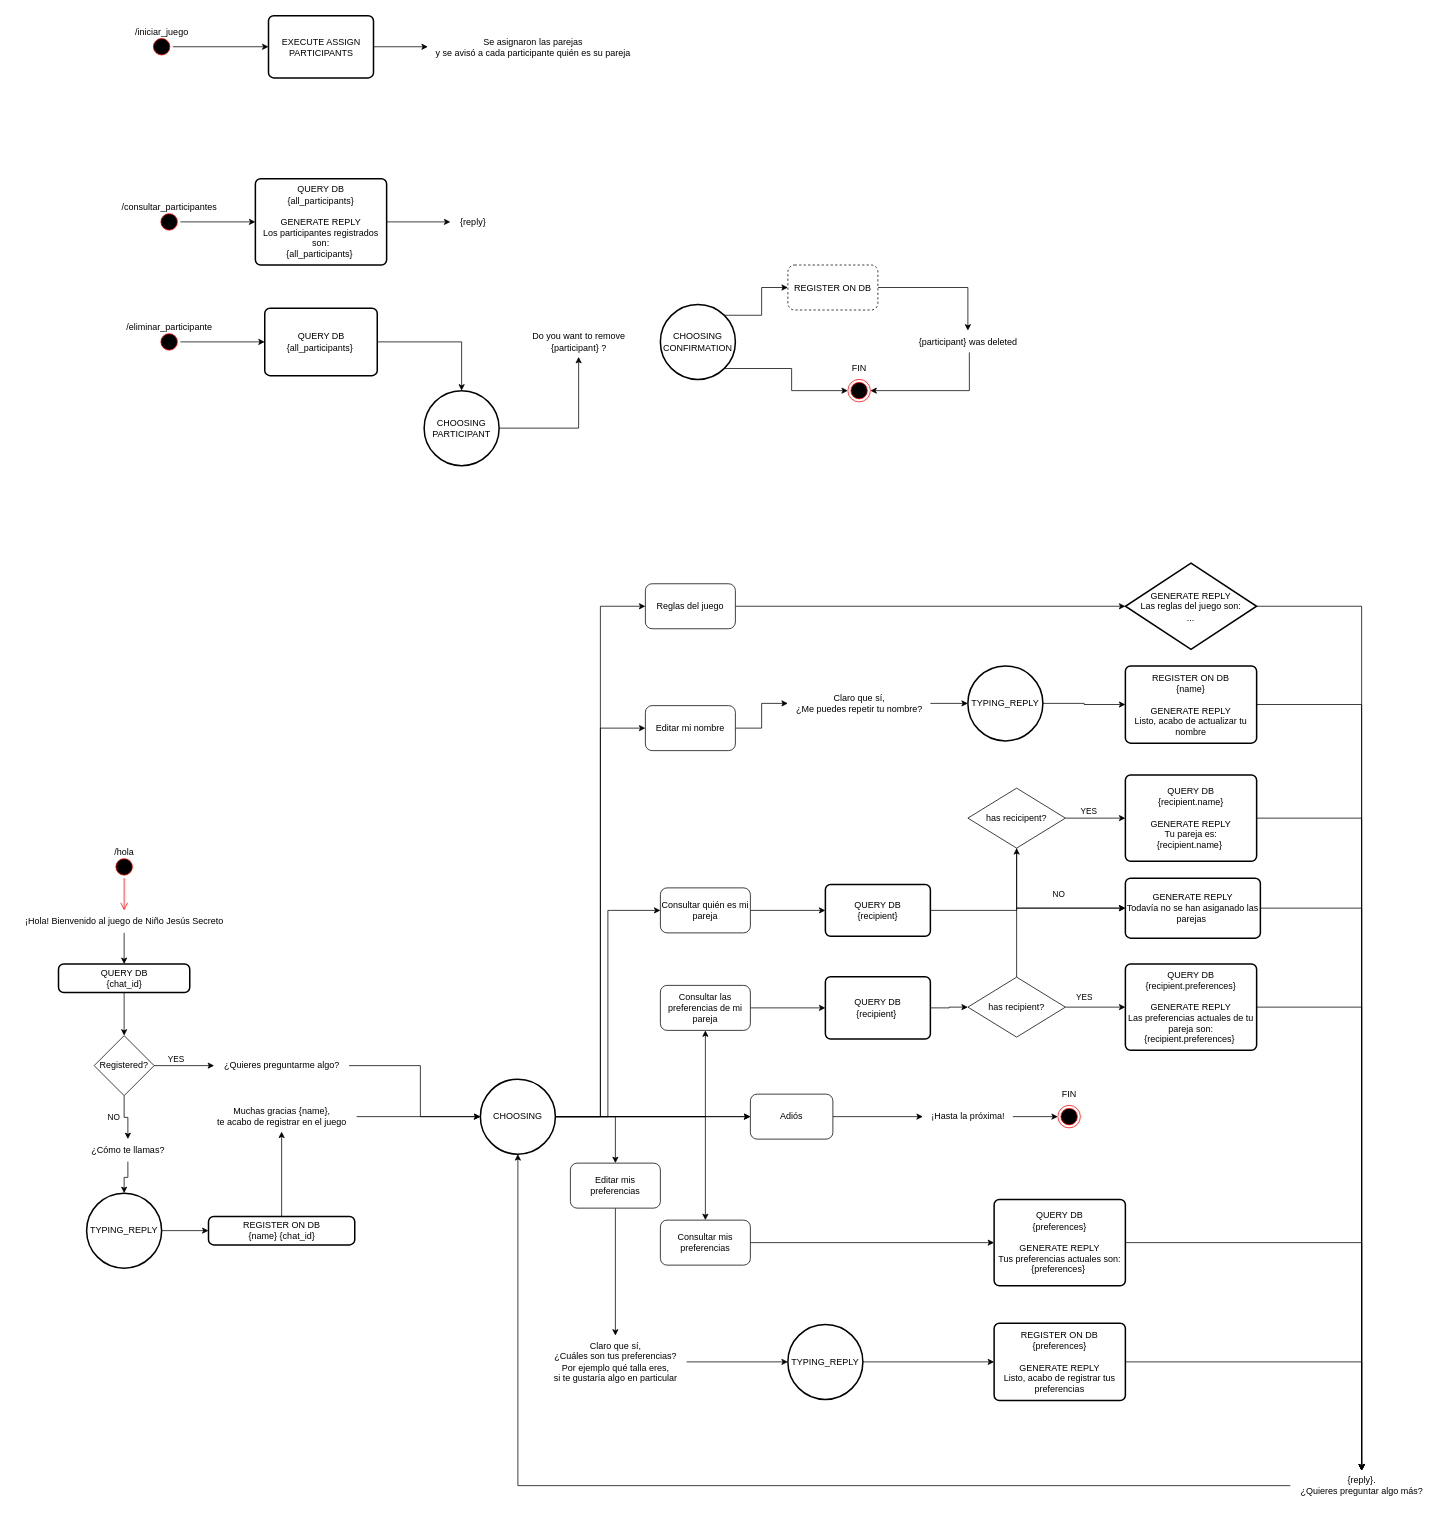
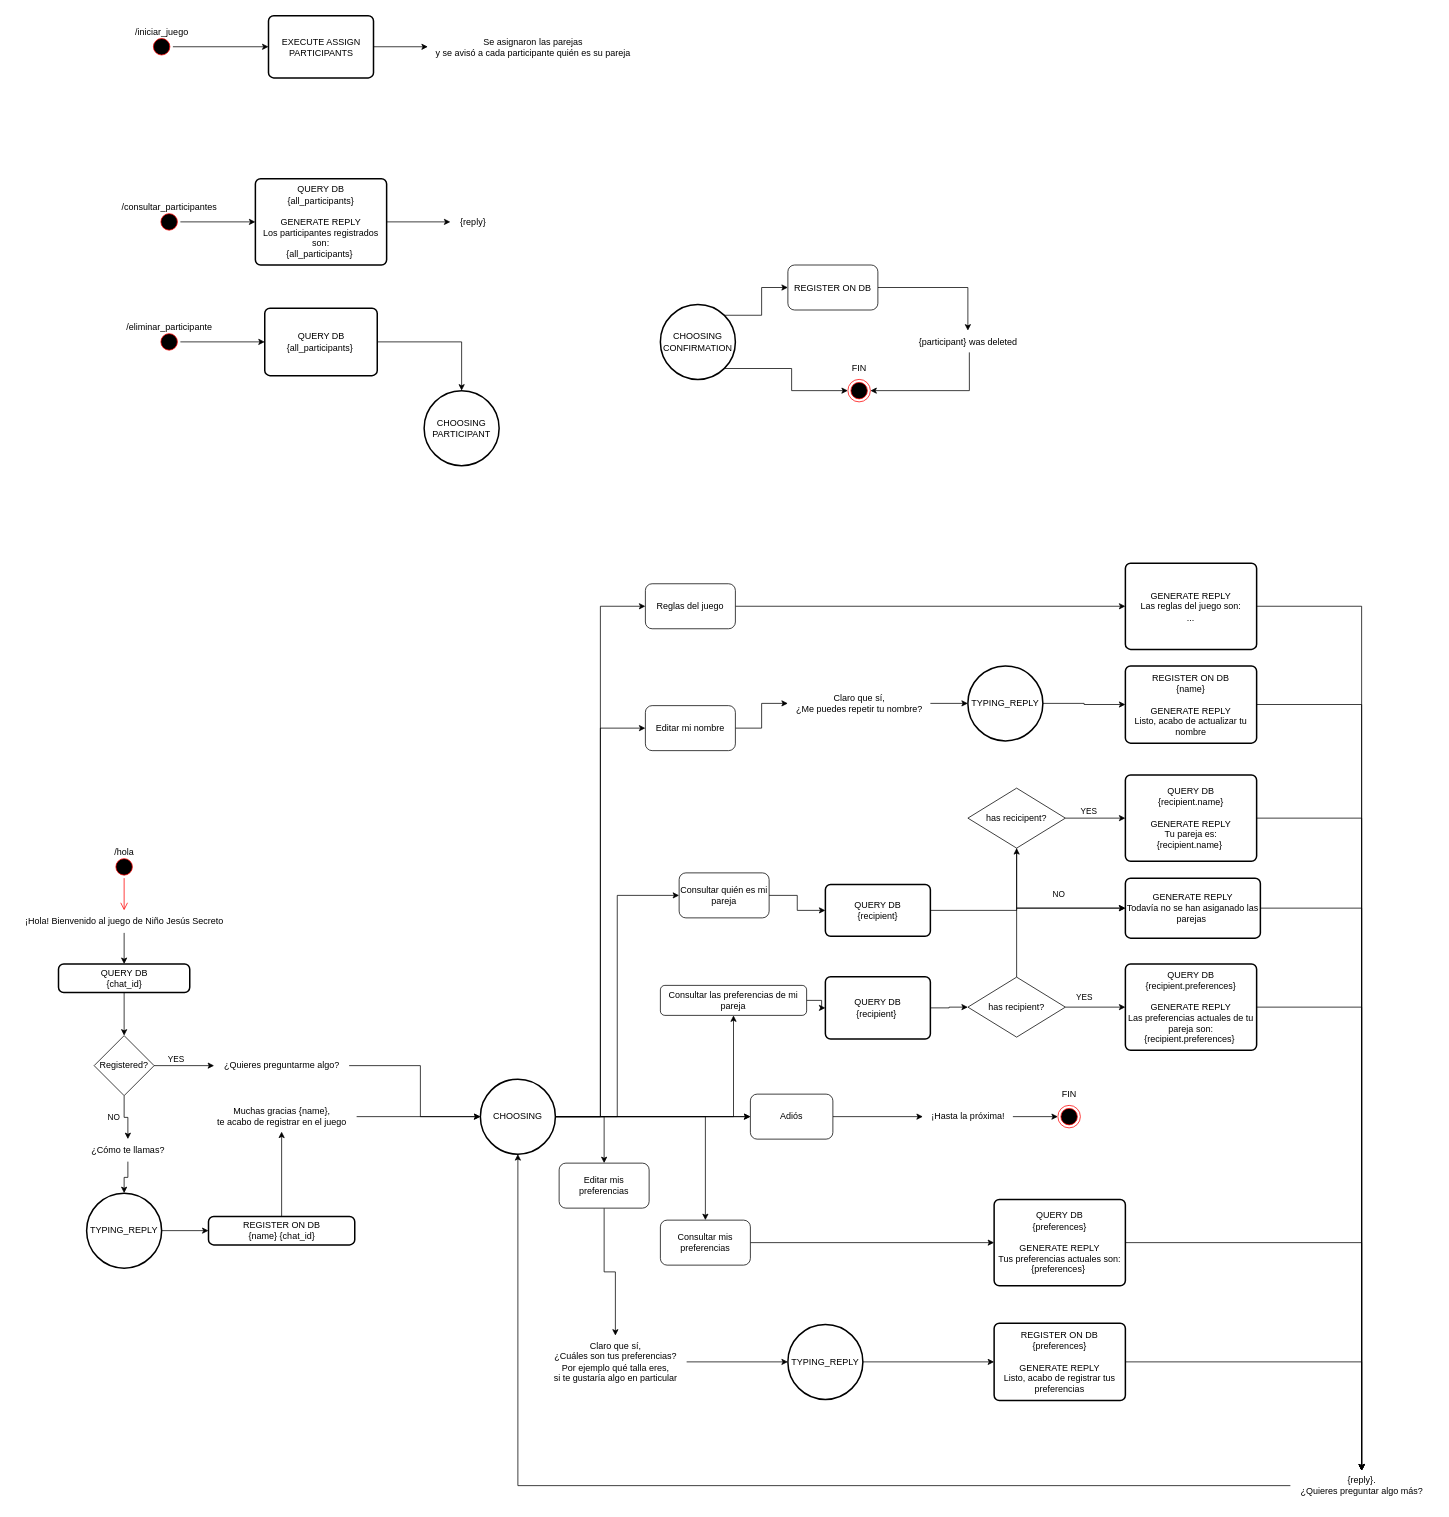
(833, 287) -> (833, 287)
(579, 342) -> none
(579, 397) -> none
(1191, 606) -> (1191, 606)
(705, 910) -> (724, 895)
(705, 1008) -> (734, 1000)
(615, 1185) -> (604, 1185)
